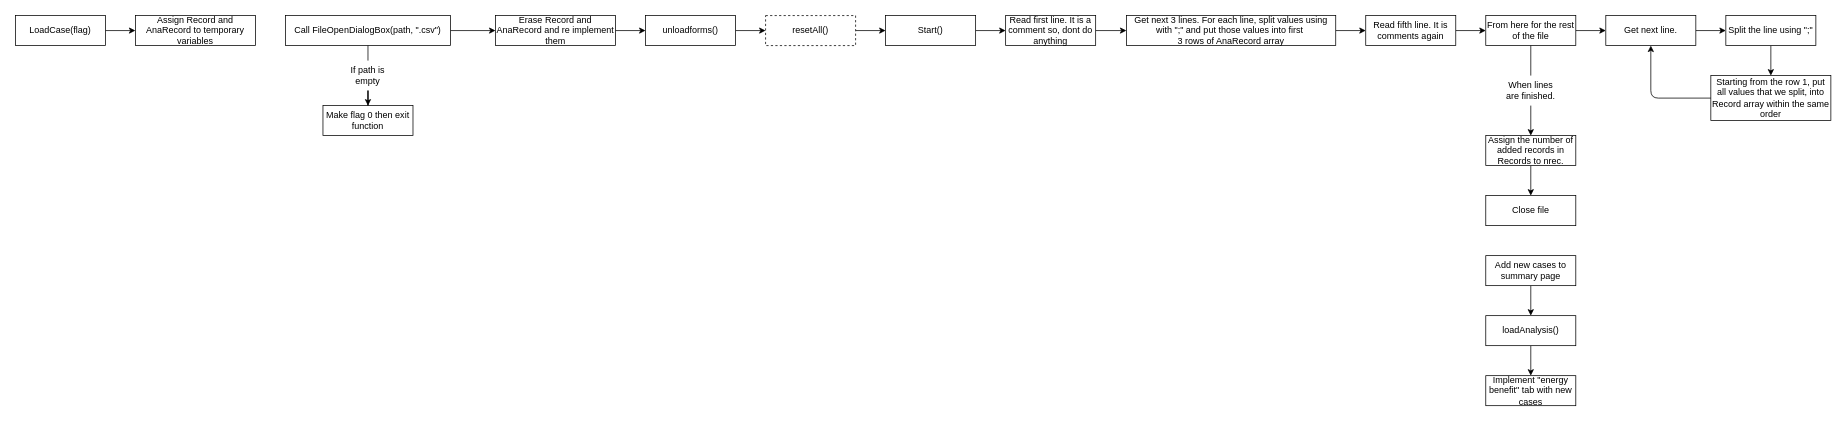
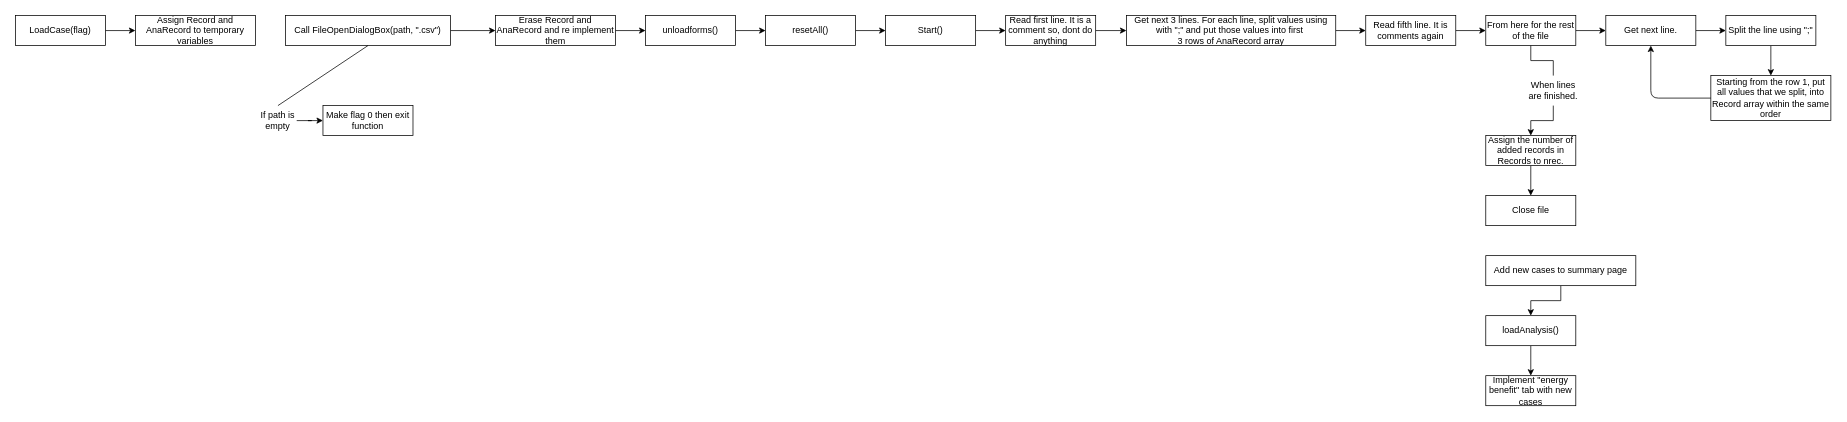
(810, 30) -> (810, 30)
(368, 75) -> (278, 120)
(1530, 90) -> (1553, 90)
(1530, 270) -> (1560, 270)
